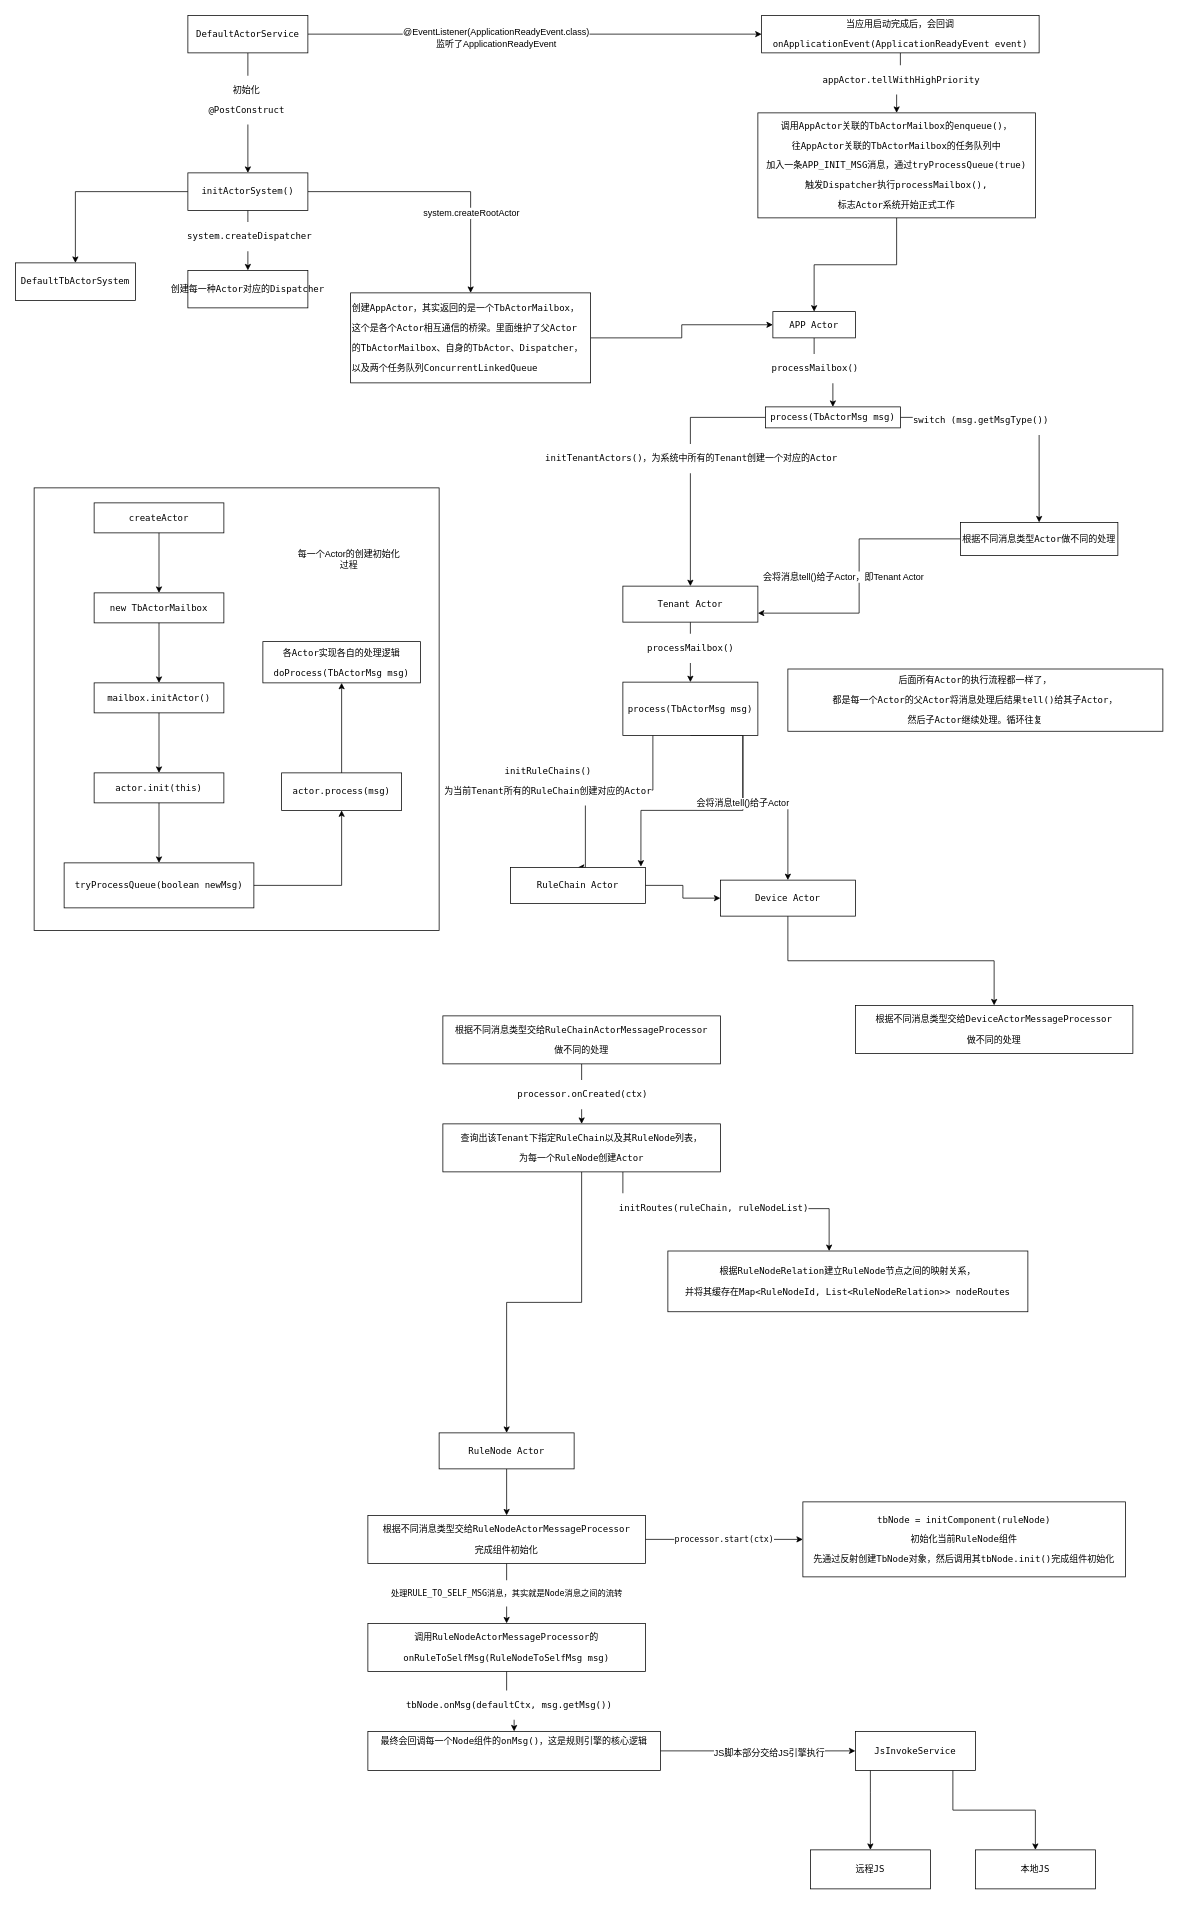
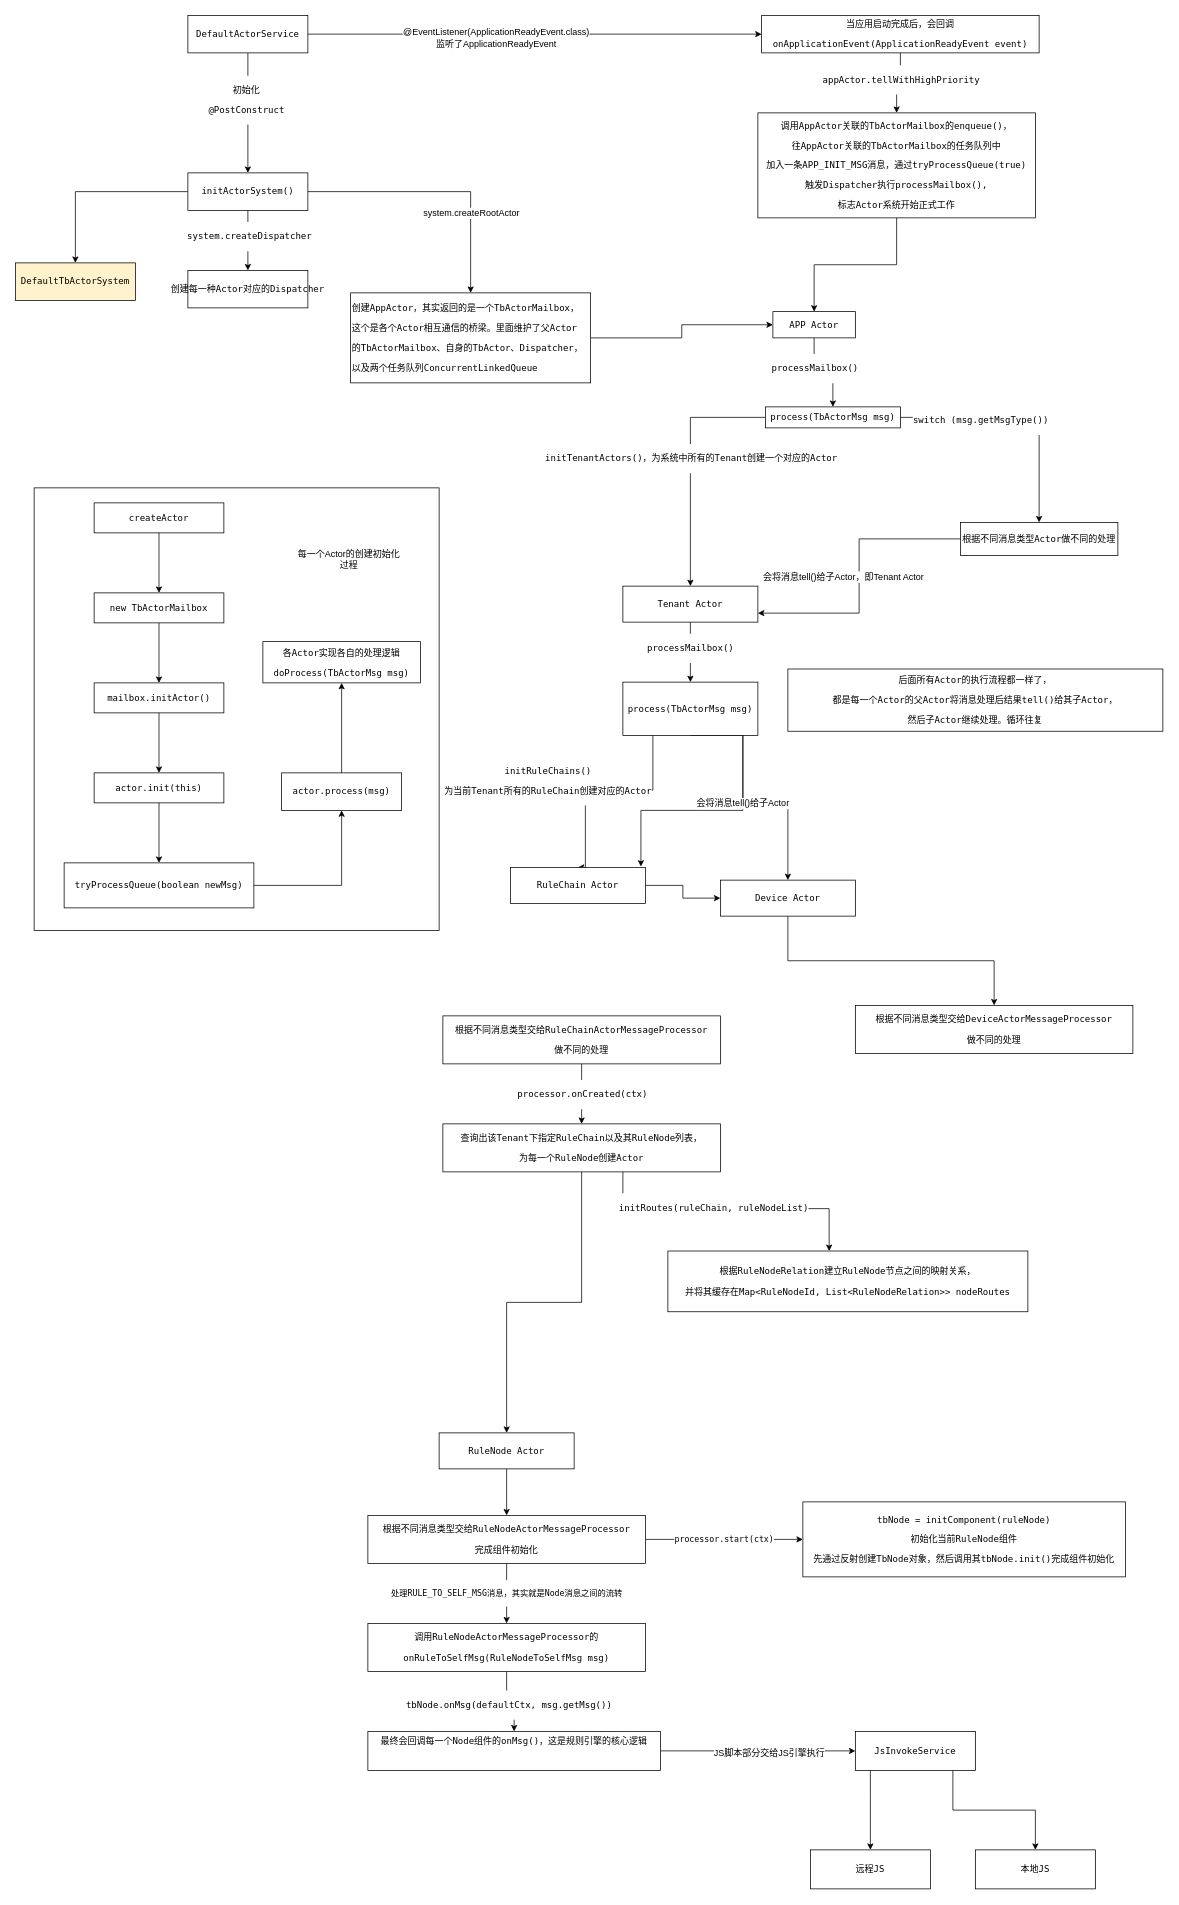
(75, 282) -> (75, 282)
